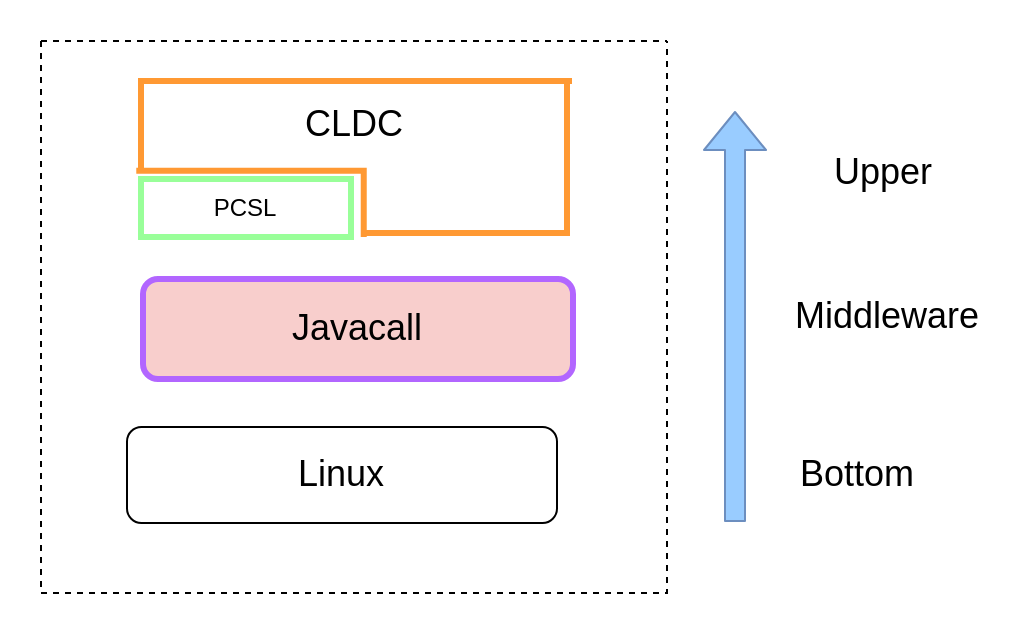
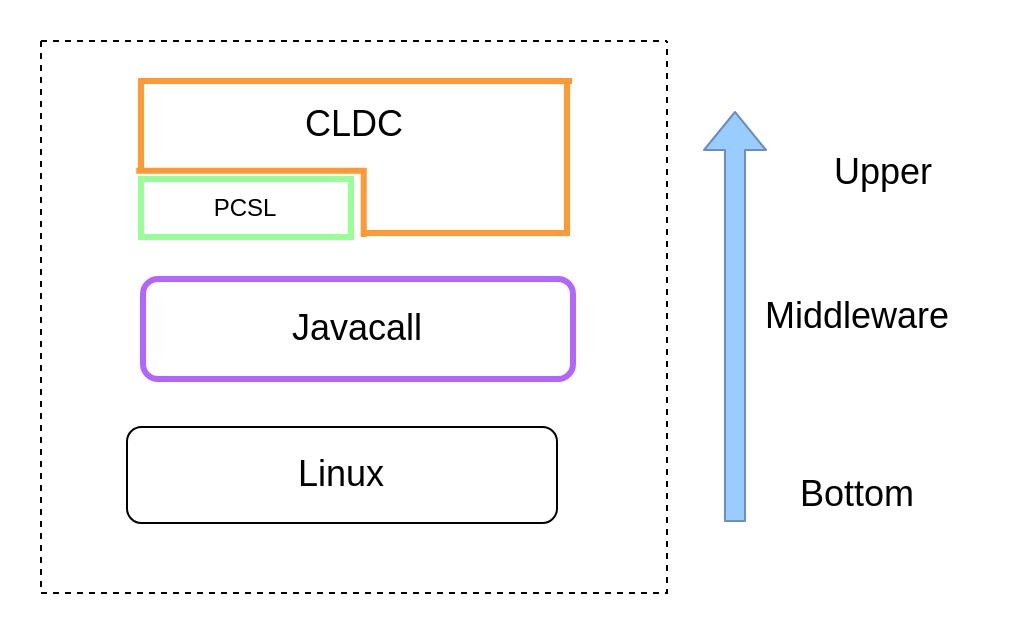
(888, 317) -> (858, 317)
(358, 329) -> (358, 329)
(858, 475) -> (858, 495)
